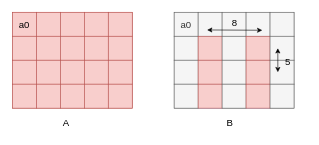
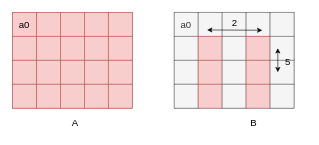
(235, 23) -> (235, 23)
(66, 123) -> (75, 123)
(230, 123) -> (254, 123)
